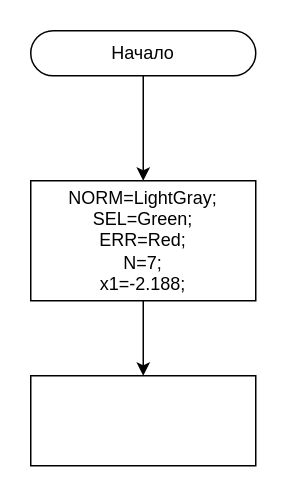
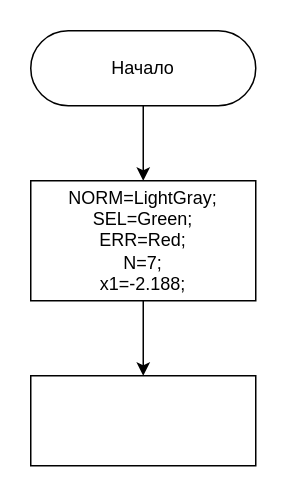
(143, 53) -> (143, 68)
